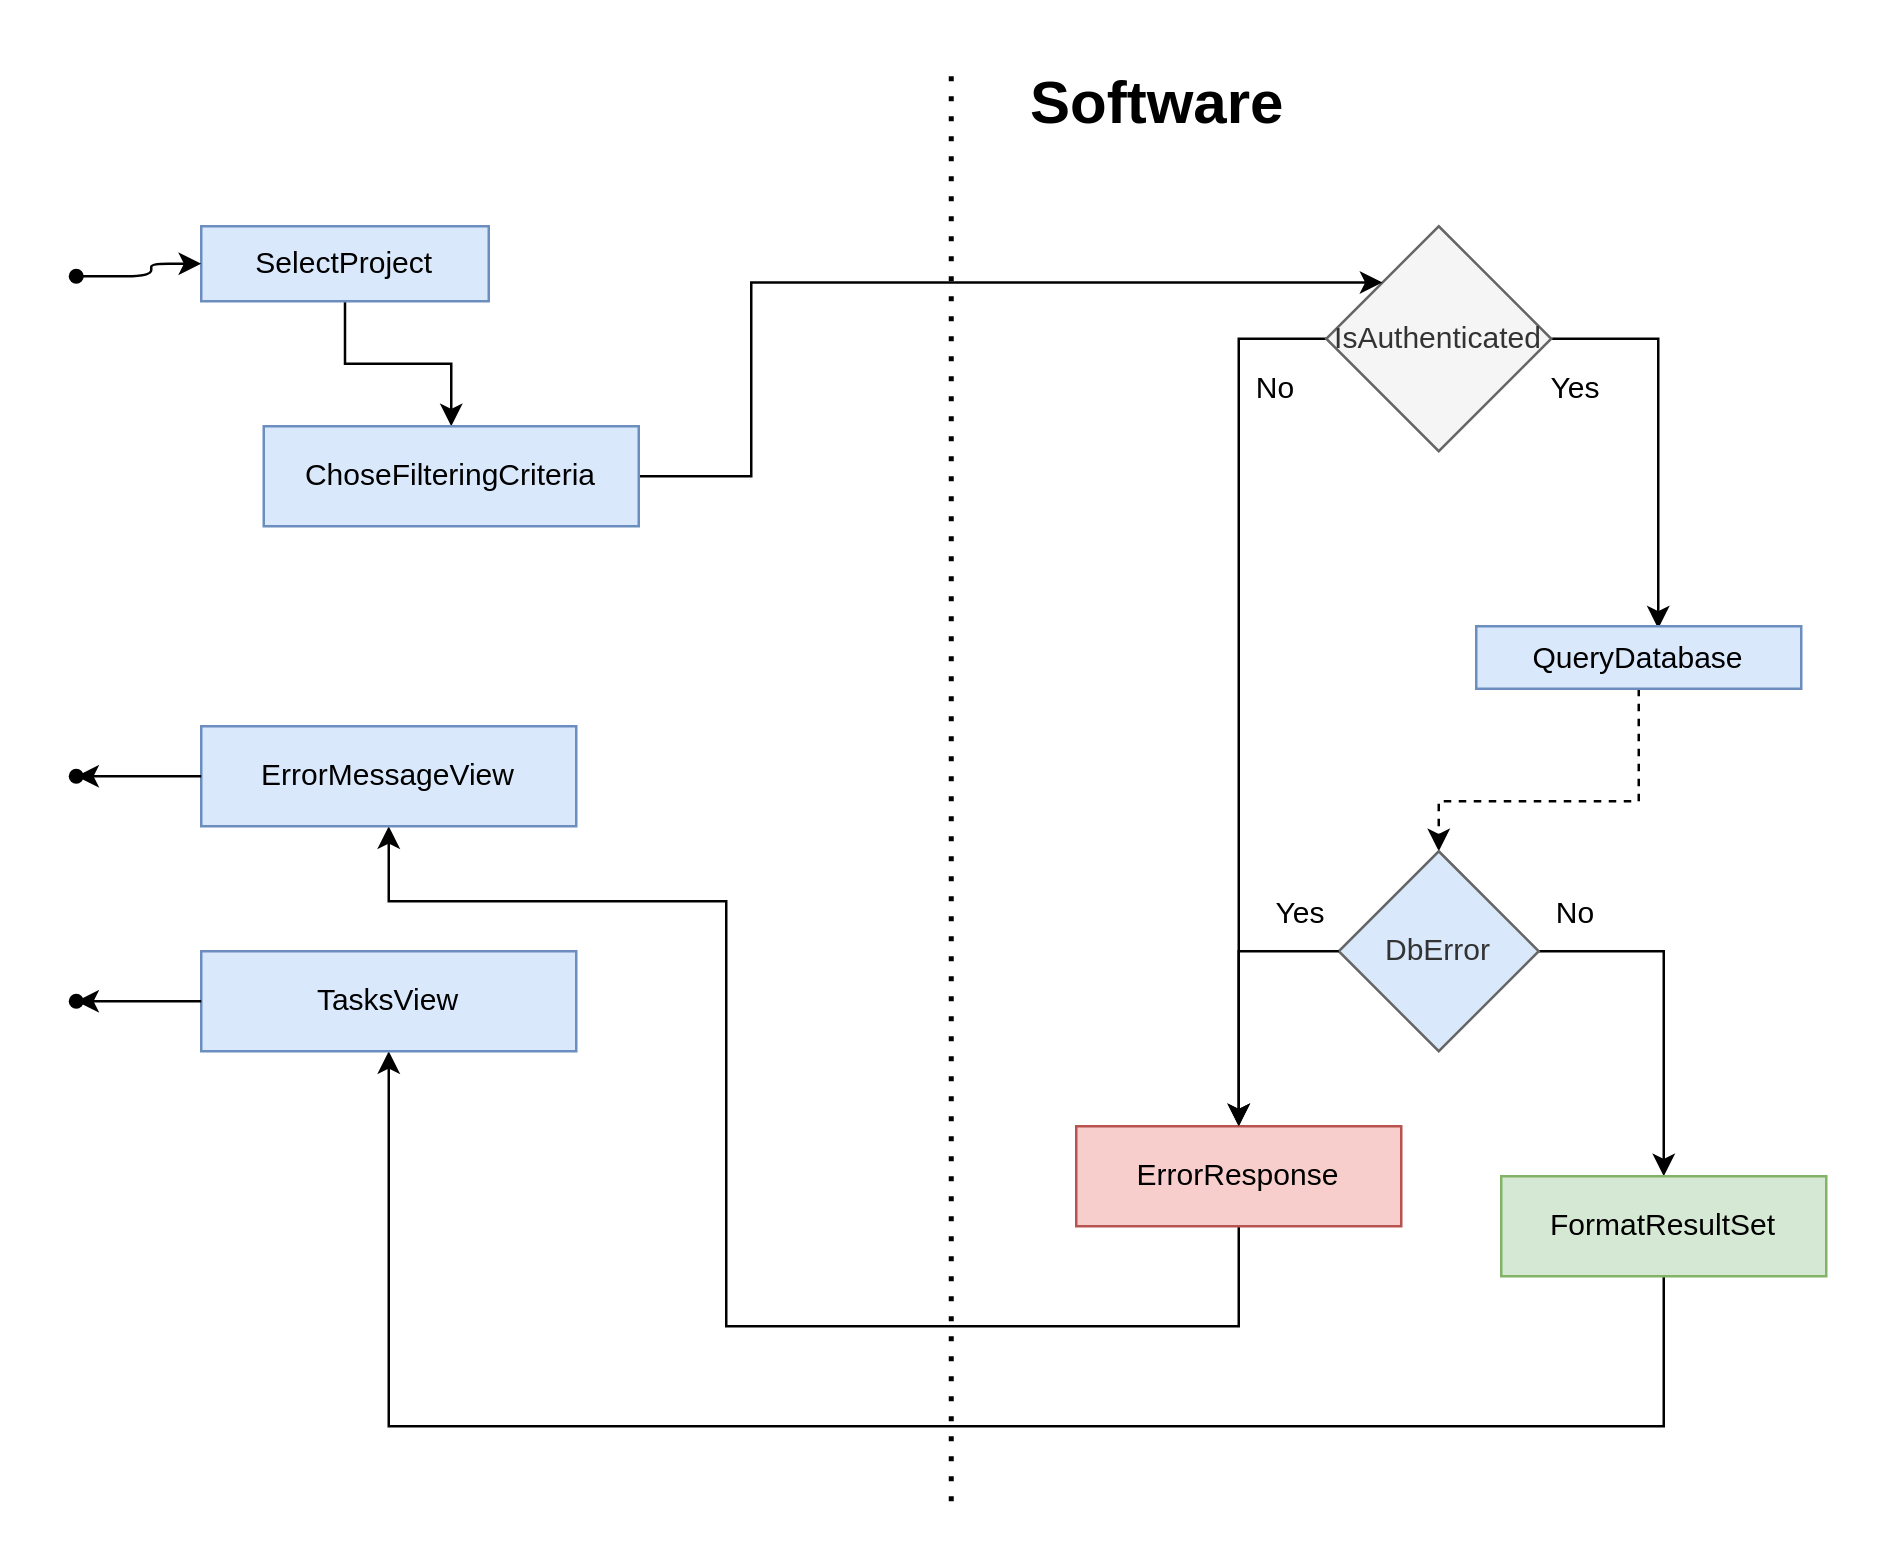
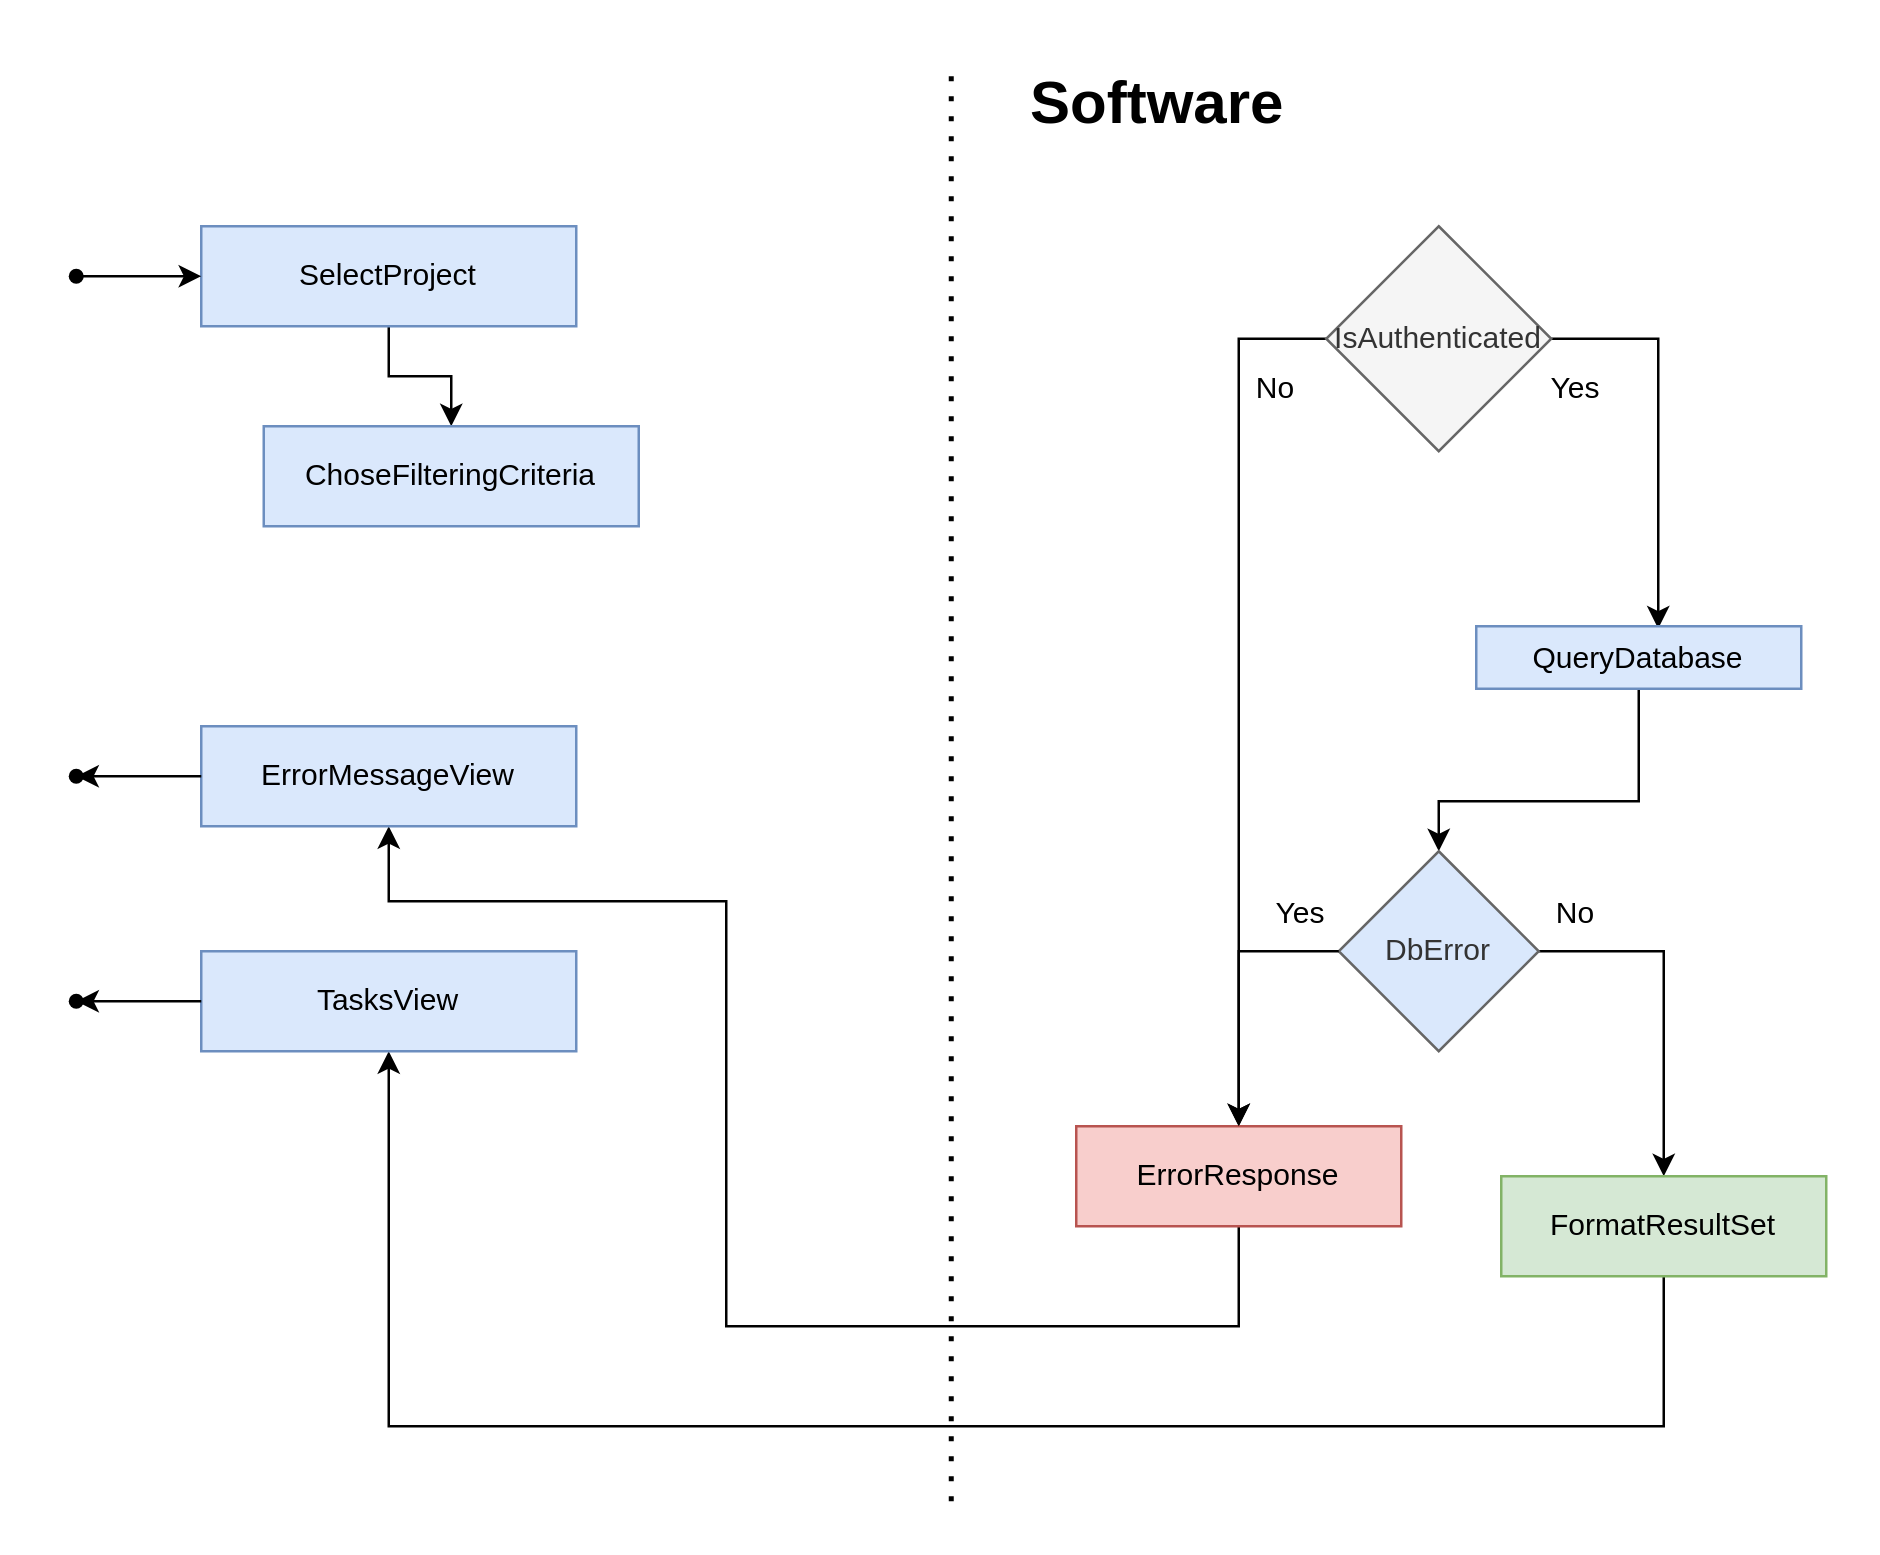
(345, 264) -> (389, 276)
(751, 338) -> none
(1576, 801) -> (1576, 801)
